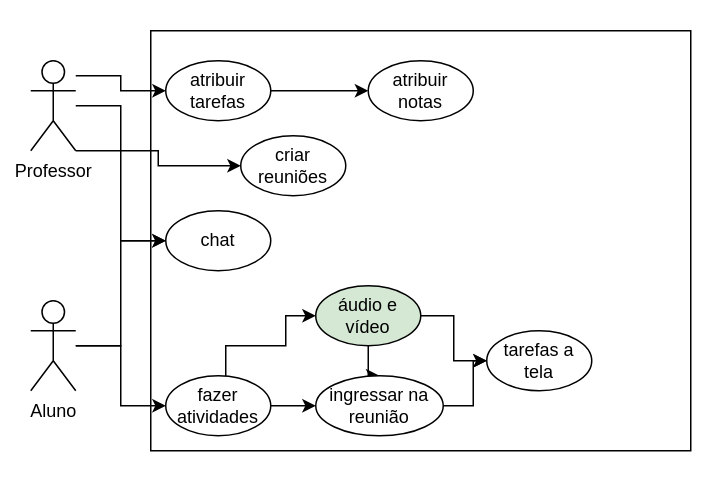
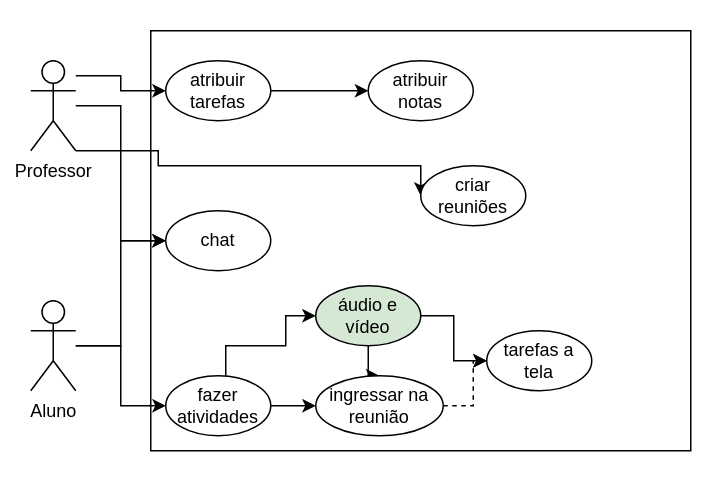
(293, 166) -> (473, 196)
(473, 398) -> (473, 398)
